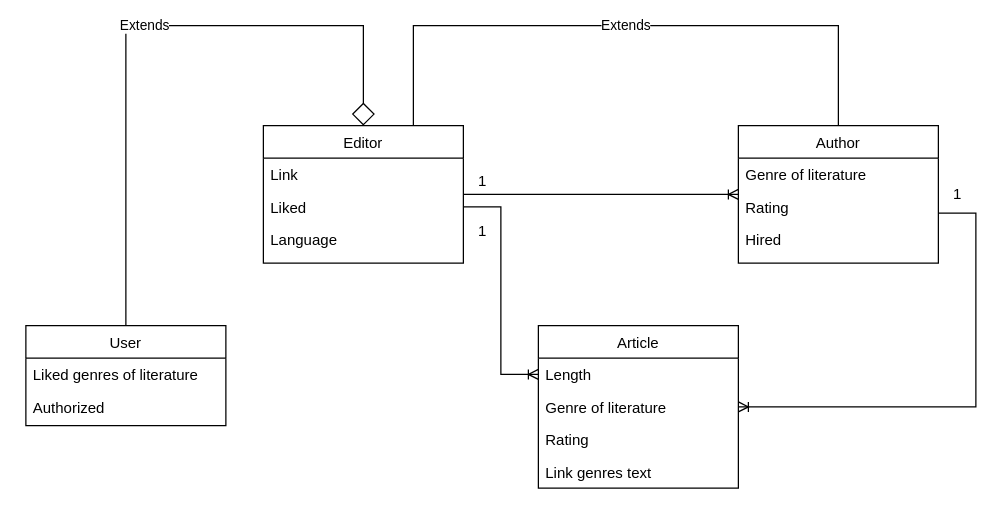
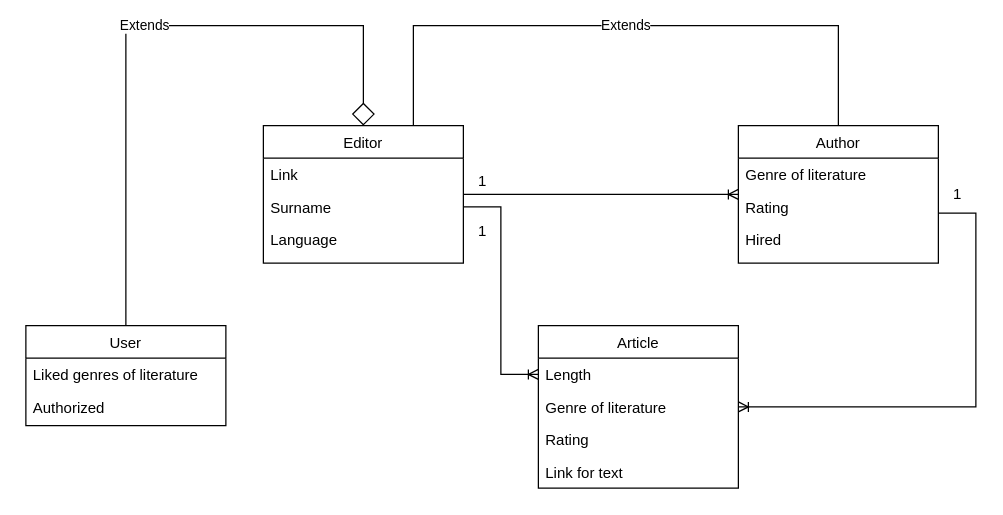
(289, 208) -> (299, 208)
(606, 473) -> (594, 473)
